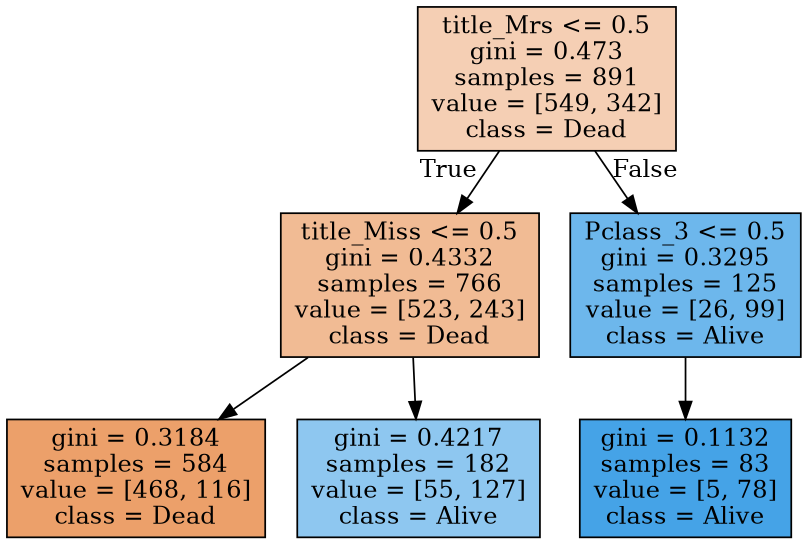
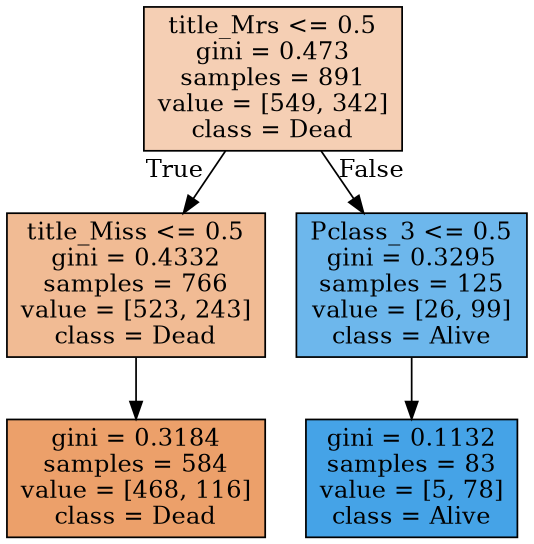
(419, 478) -> none
